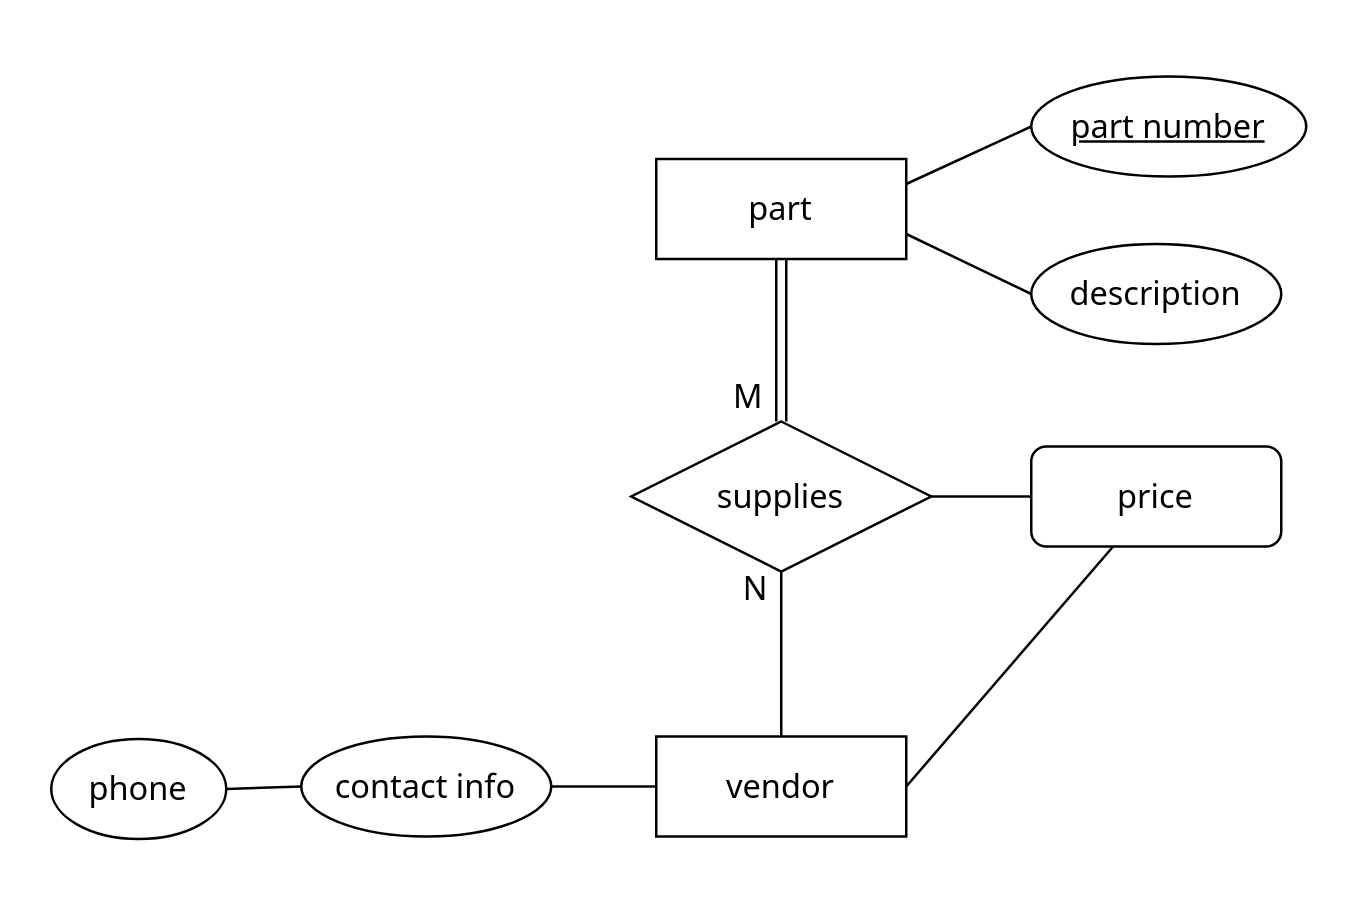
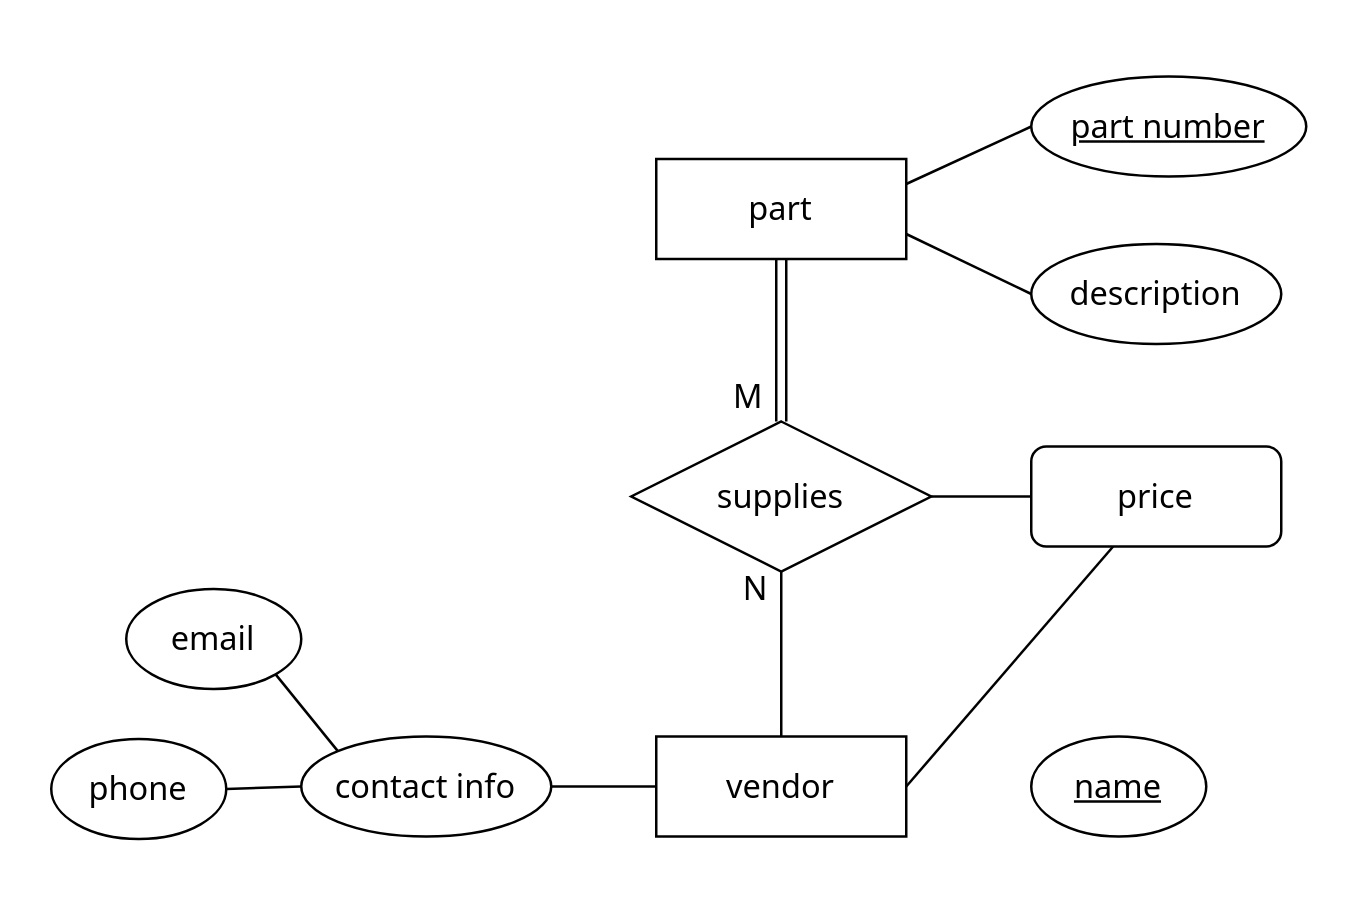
none -> (214, 639)
none -> (307, 713)
none -> (1119, 786)
